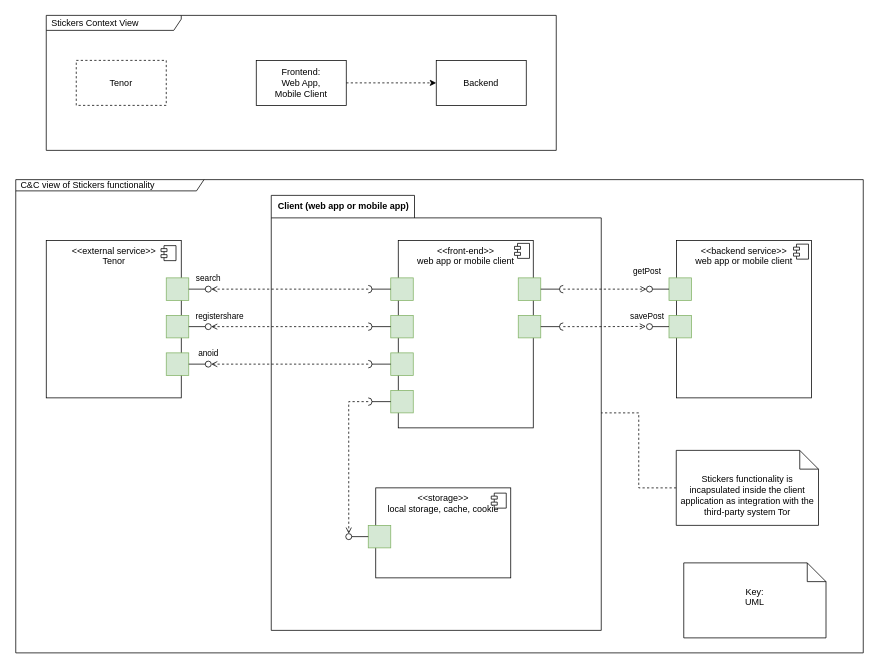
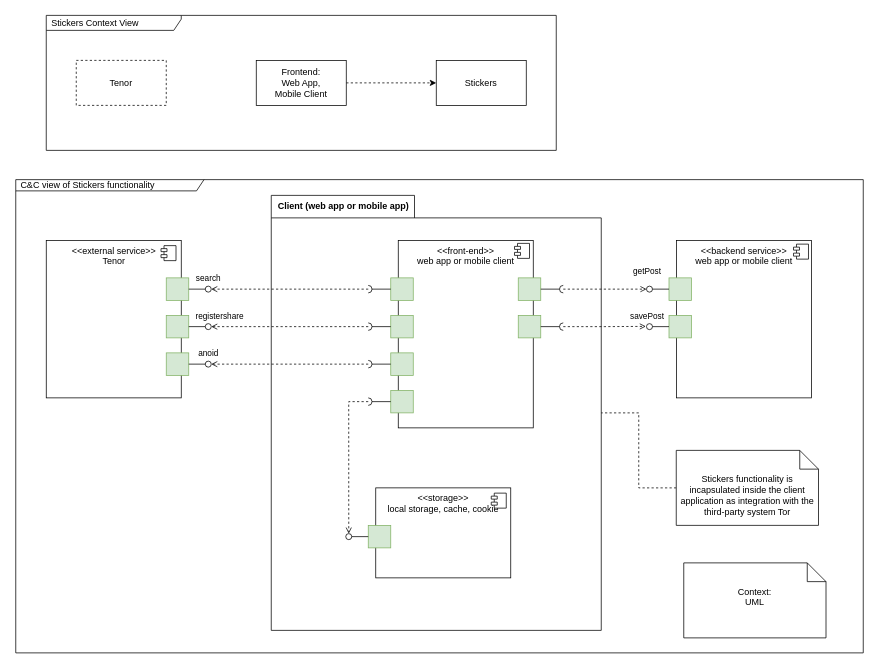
(481, 83) -> (481, 83)
(755, 598) -> (755, 598)
